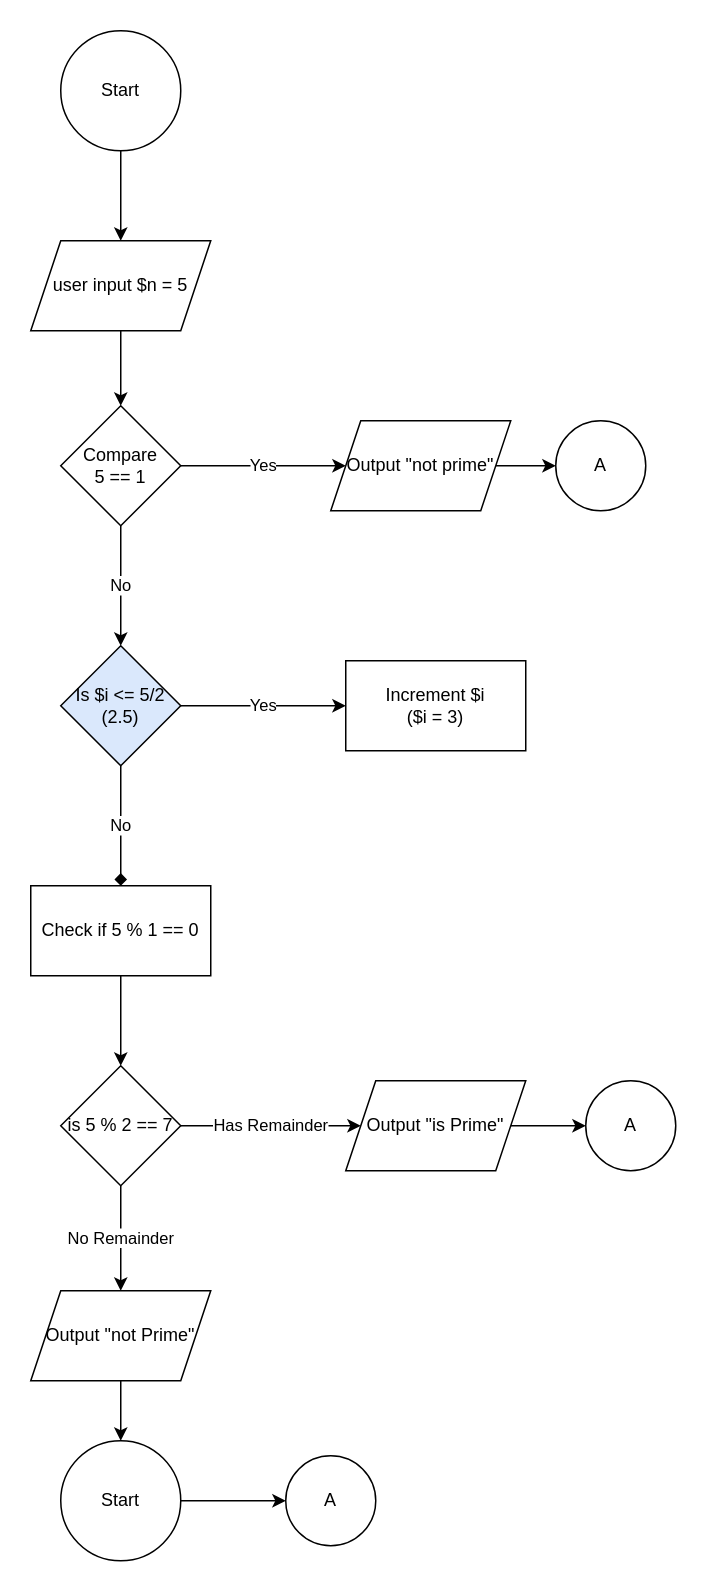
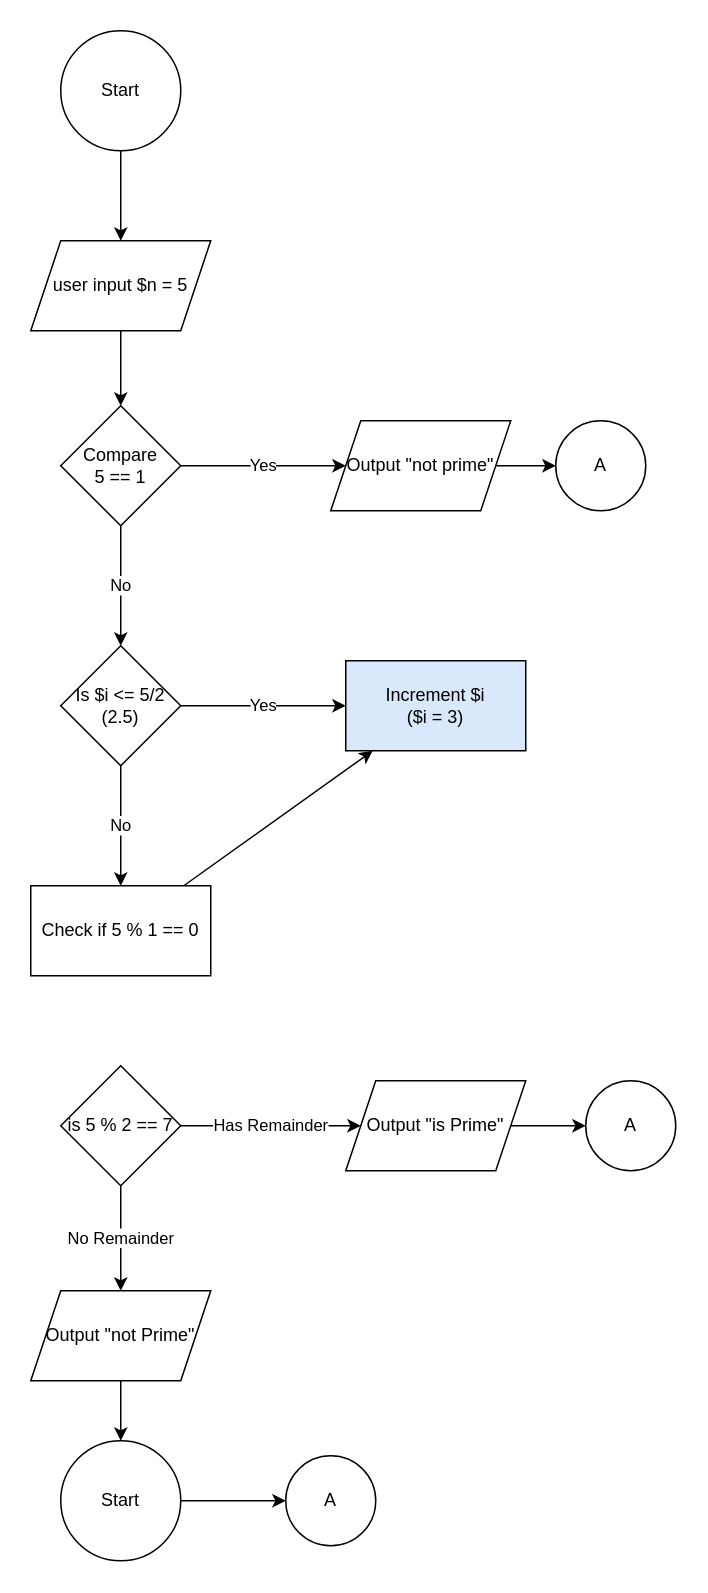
(121, 706) -> (121, 706)
(436, 706) -> (436, 706)
(121, 873) -> (121, 874)
(121, 1016) -> (274, 821)
